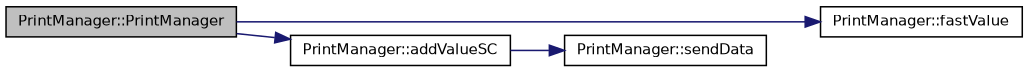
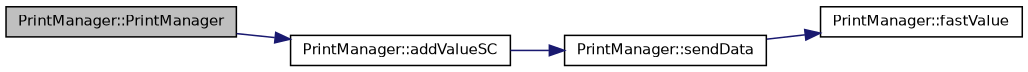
(521, 22) -> (786, 37)
